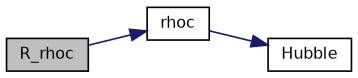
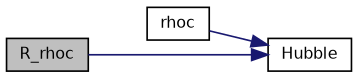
(110, 40) -> (170, 55)
